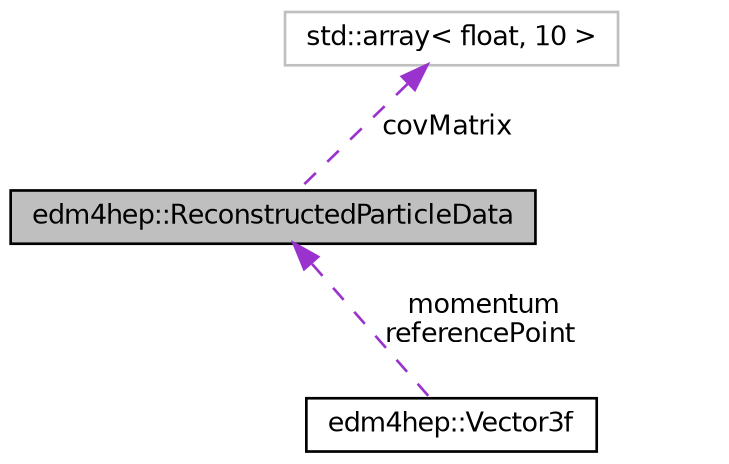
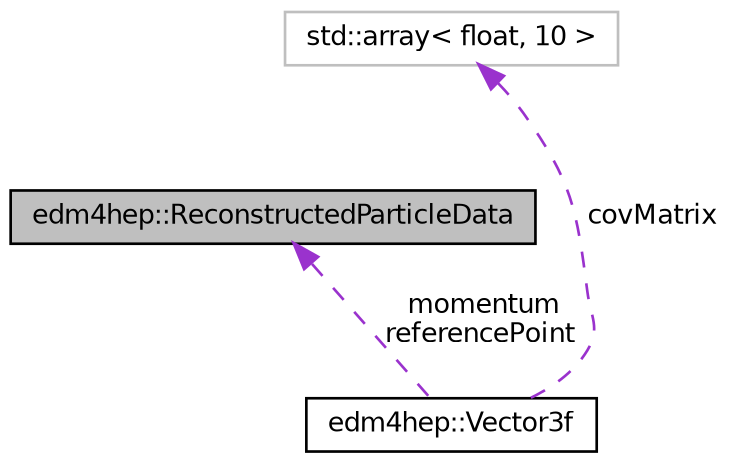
(352, 138) -> (581, 246)
